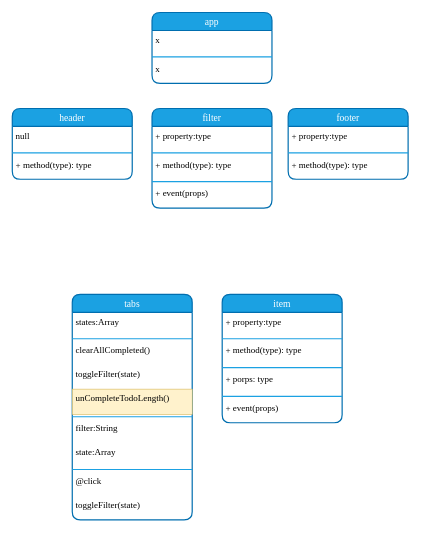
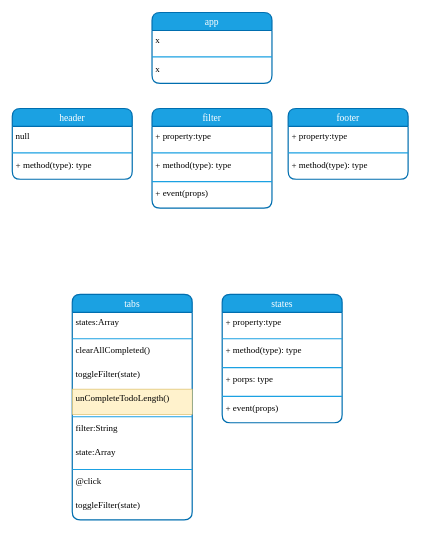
(282, 304) -> (282, 304)
